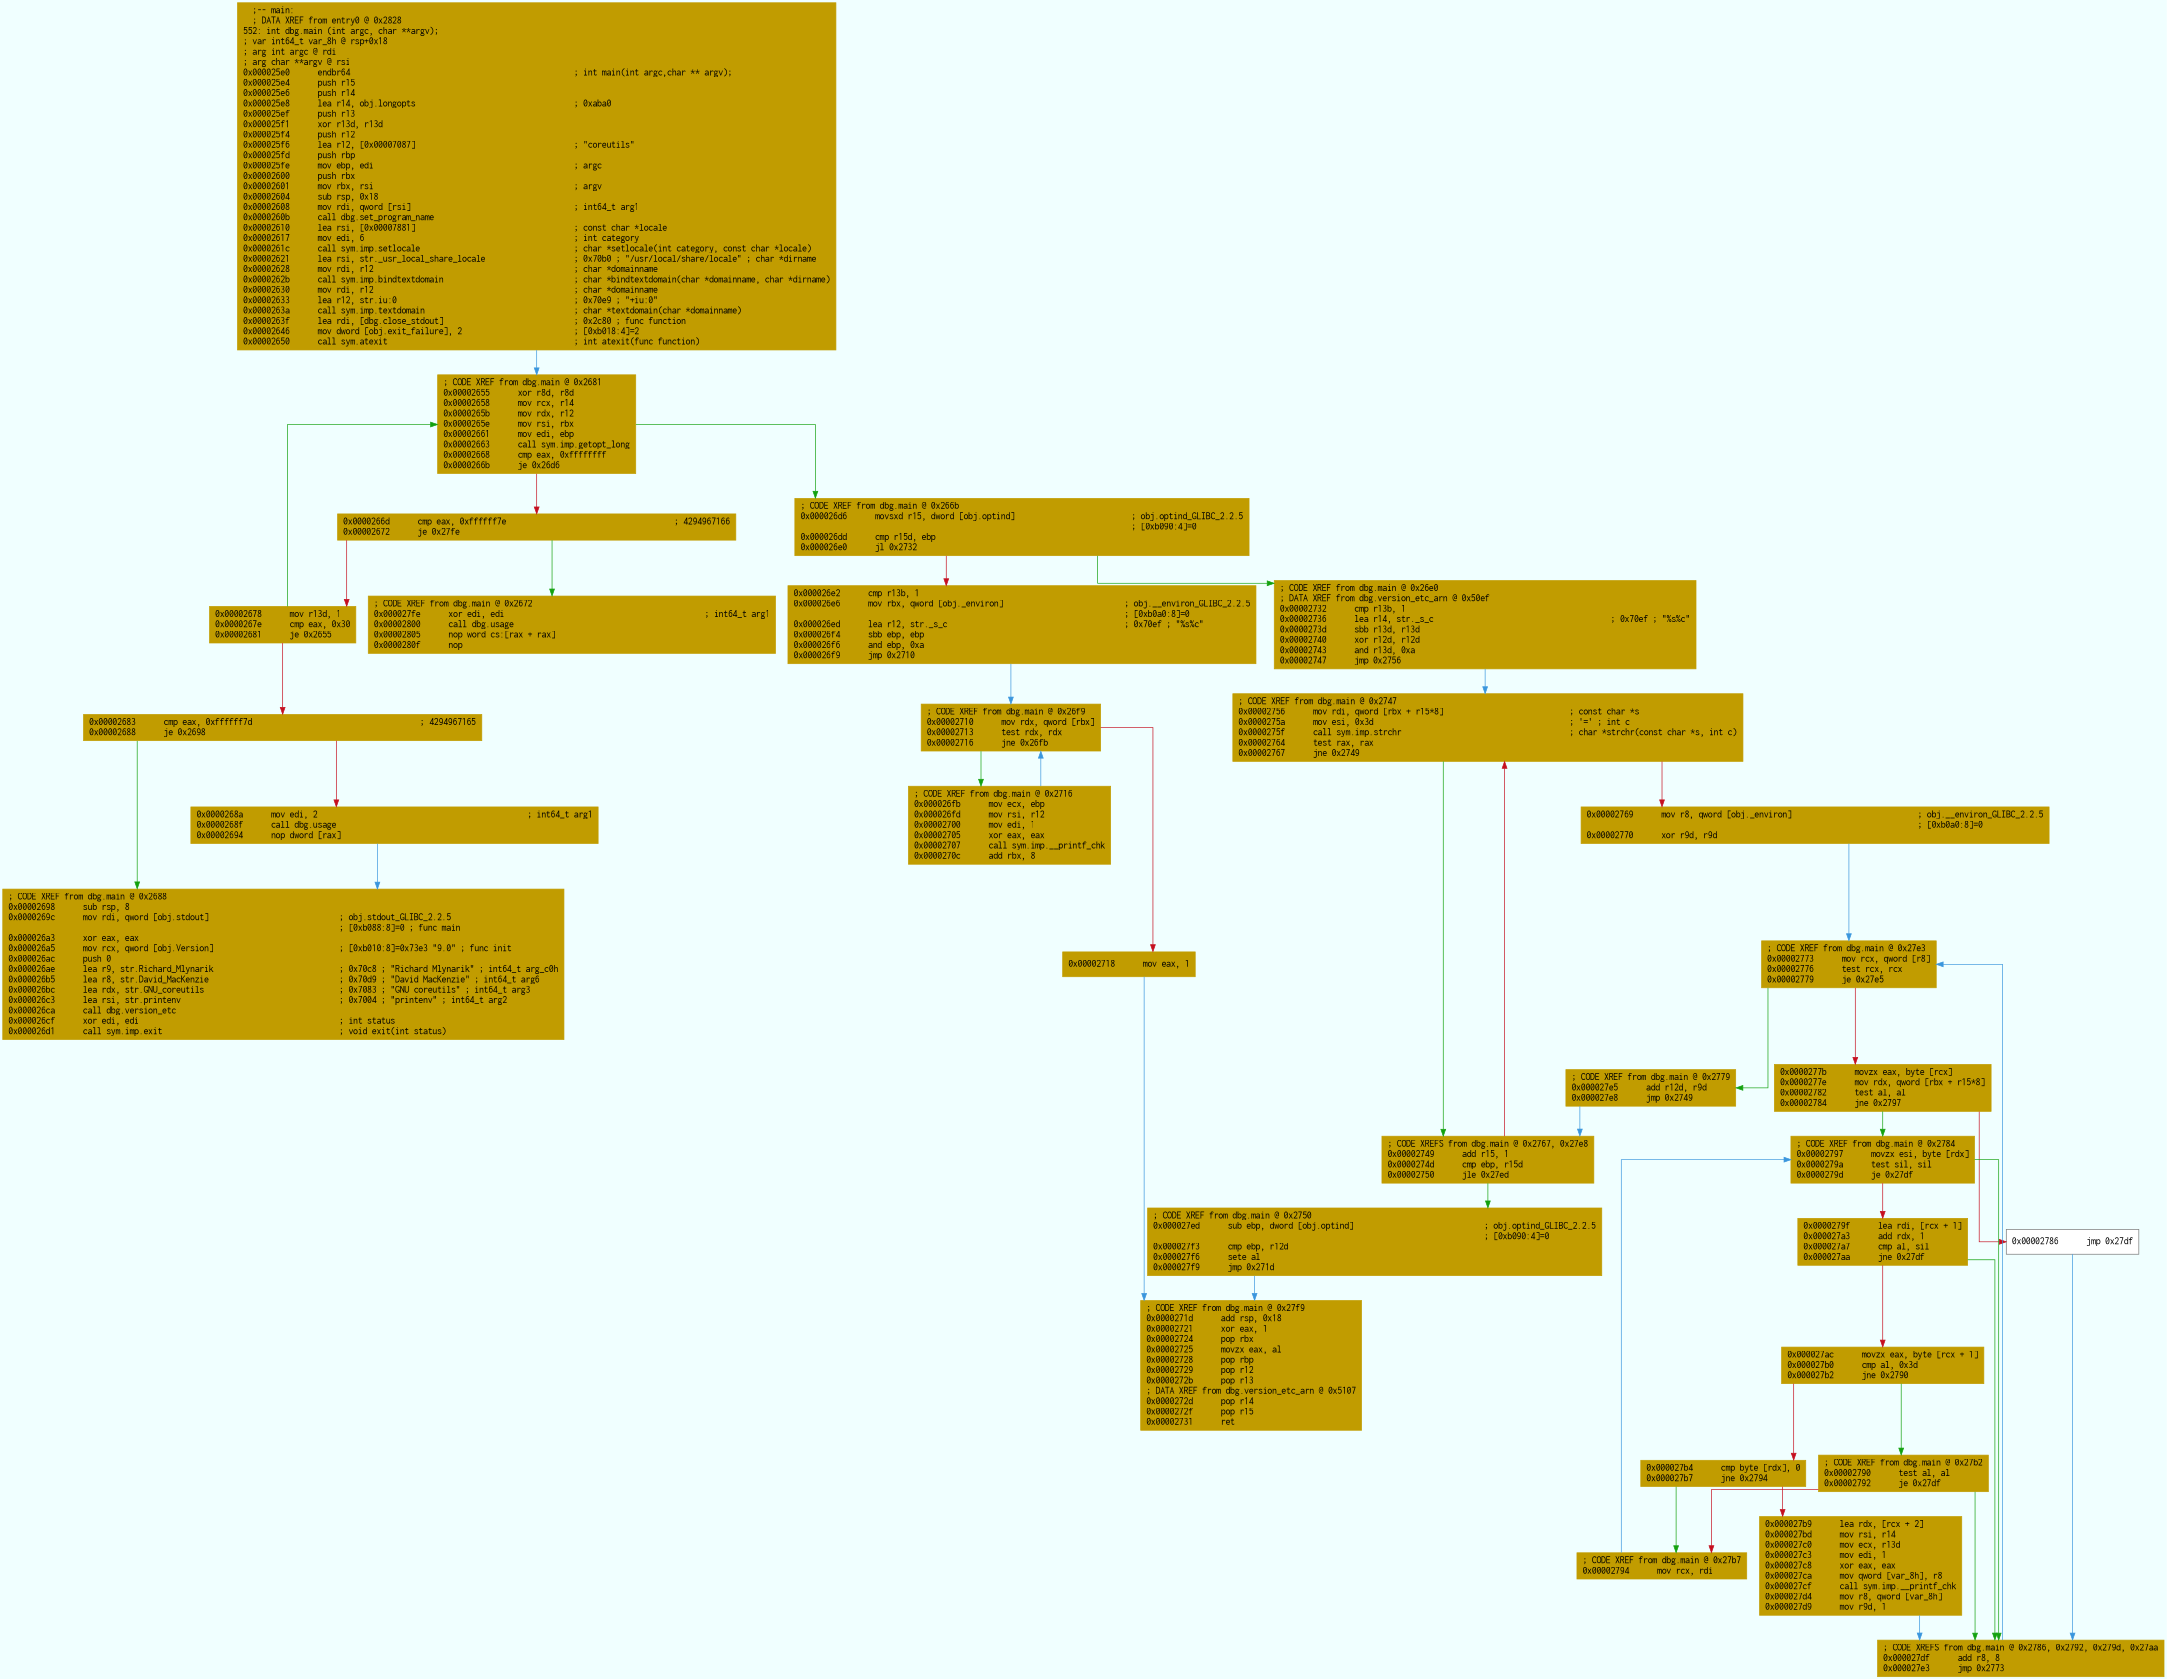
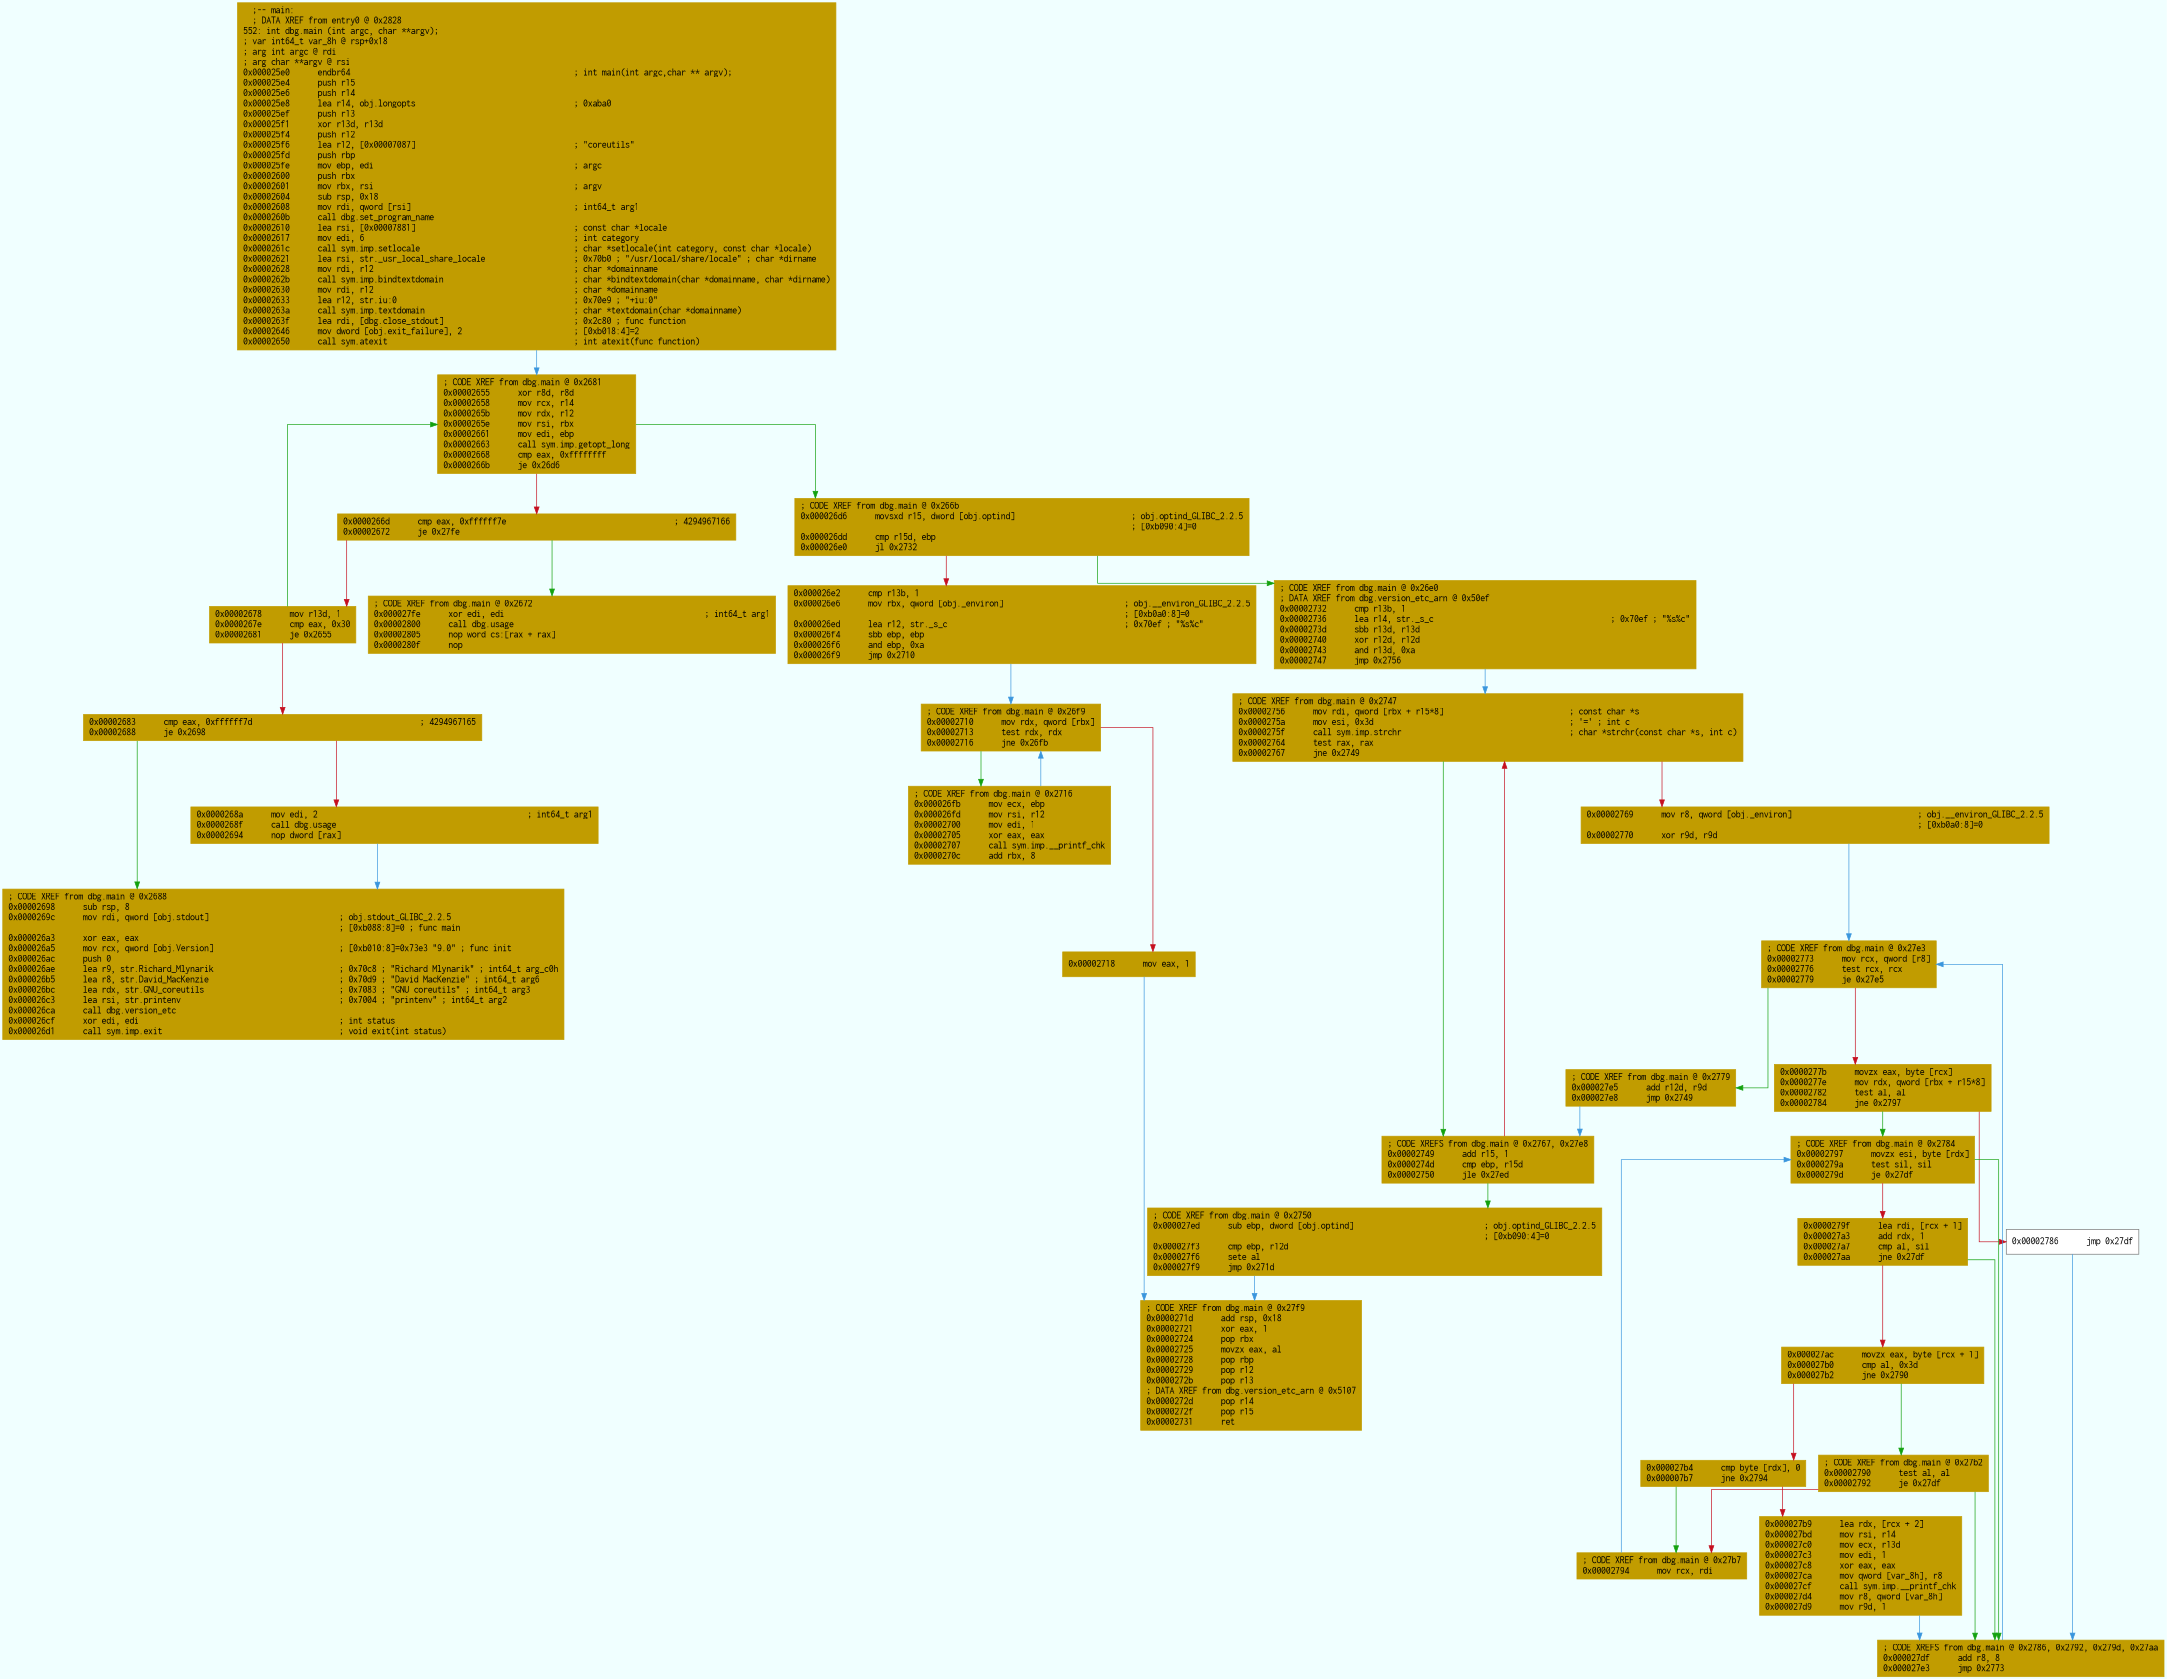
(1723, 1473) -> (1723, 1473)
